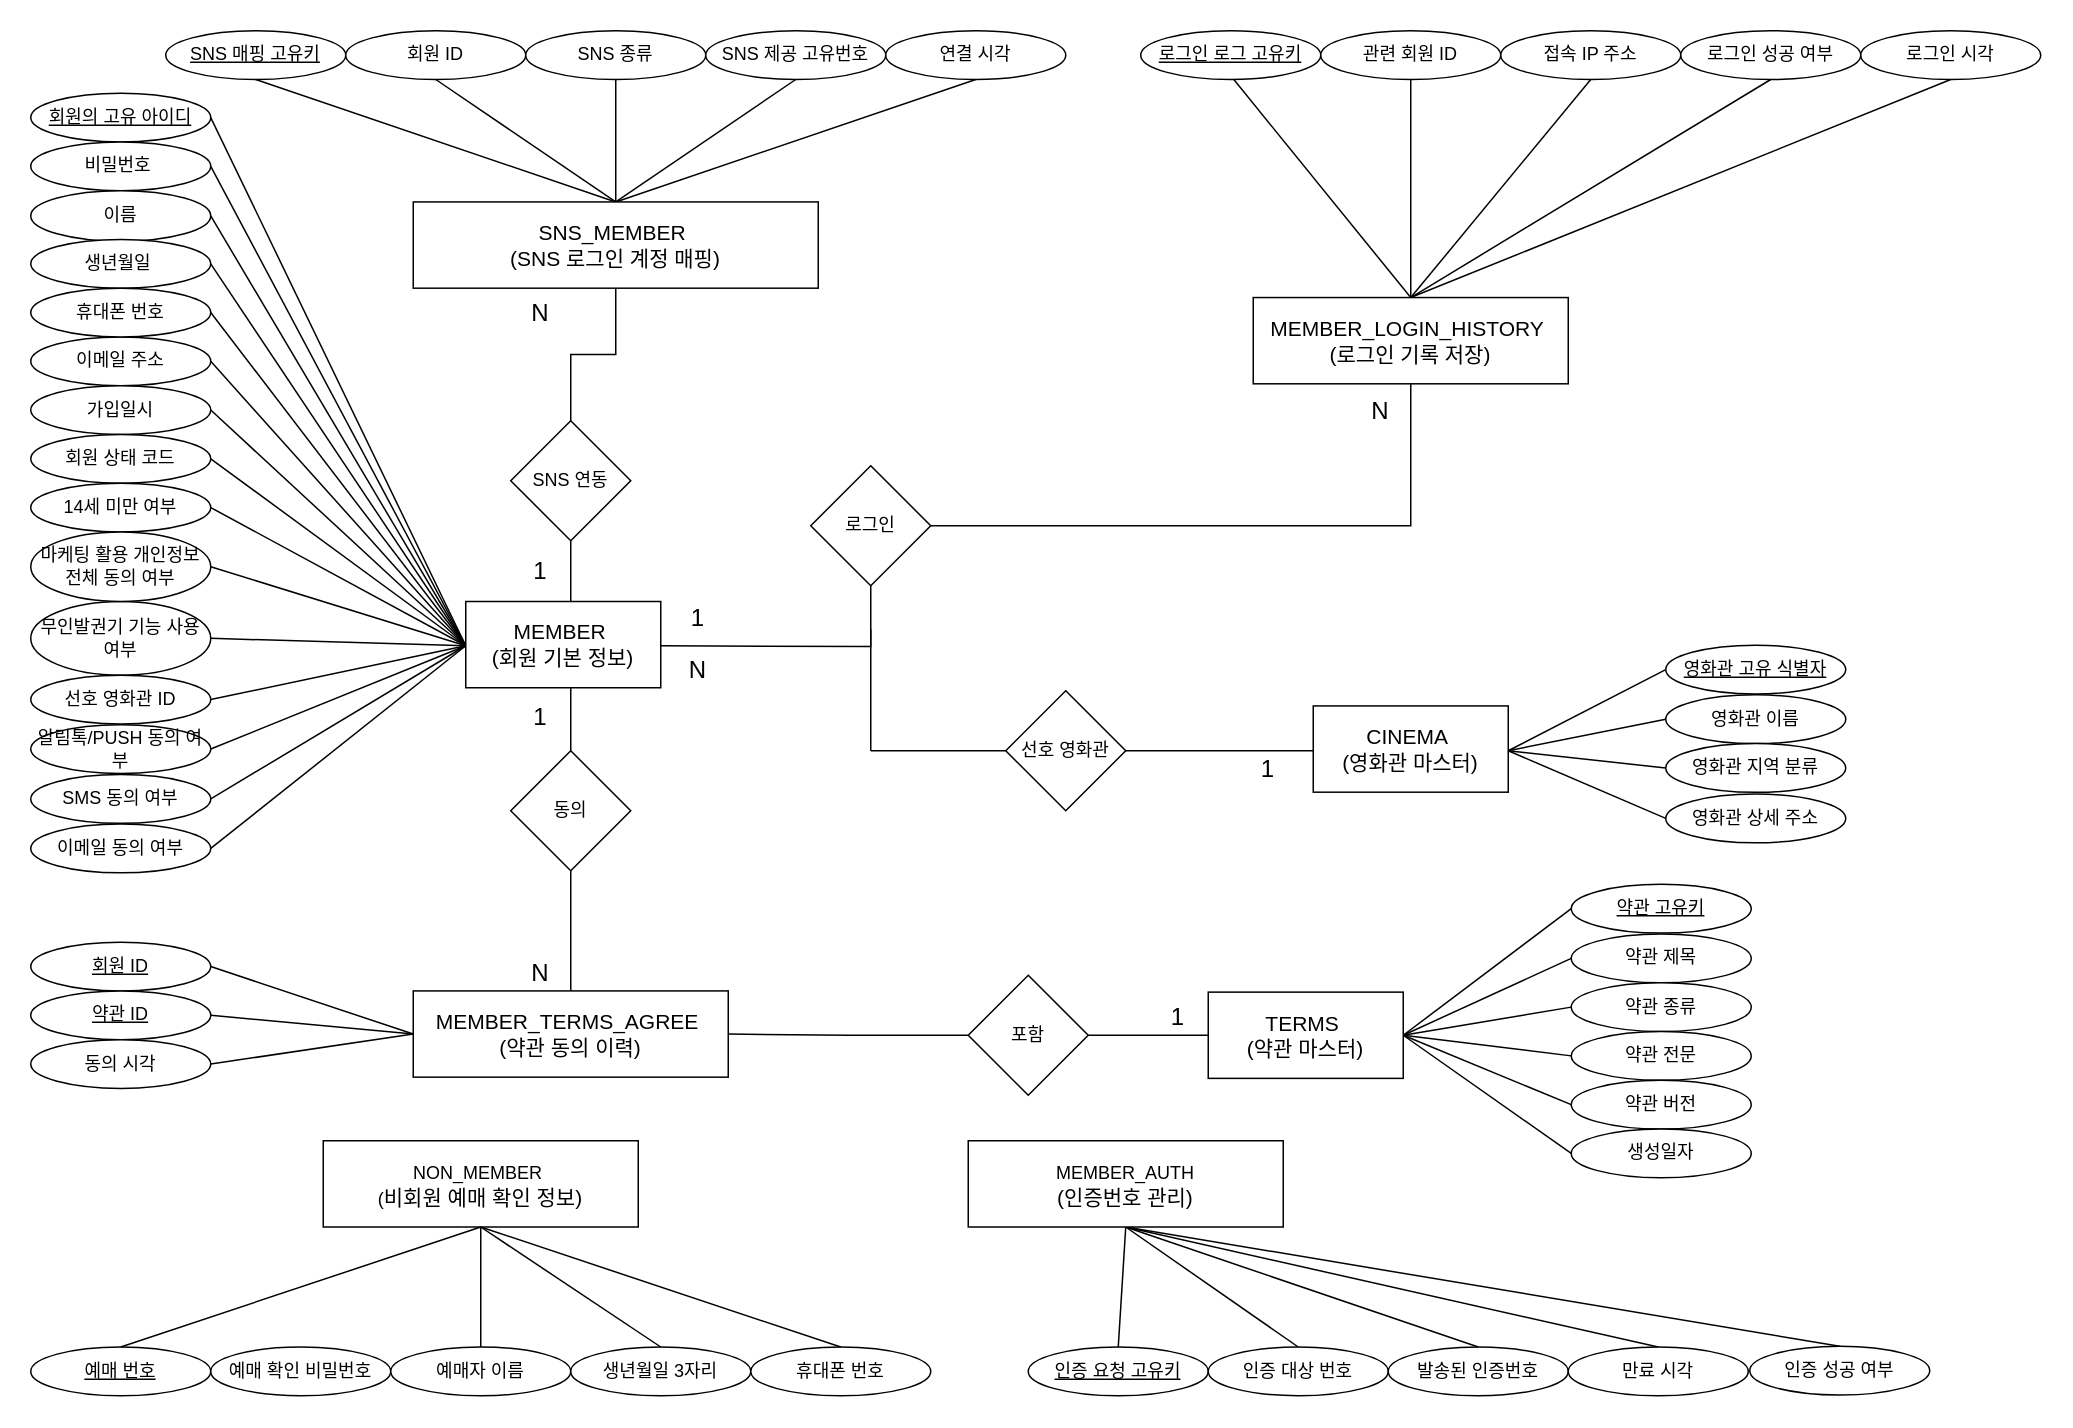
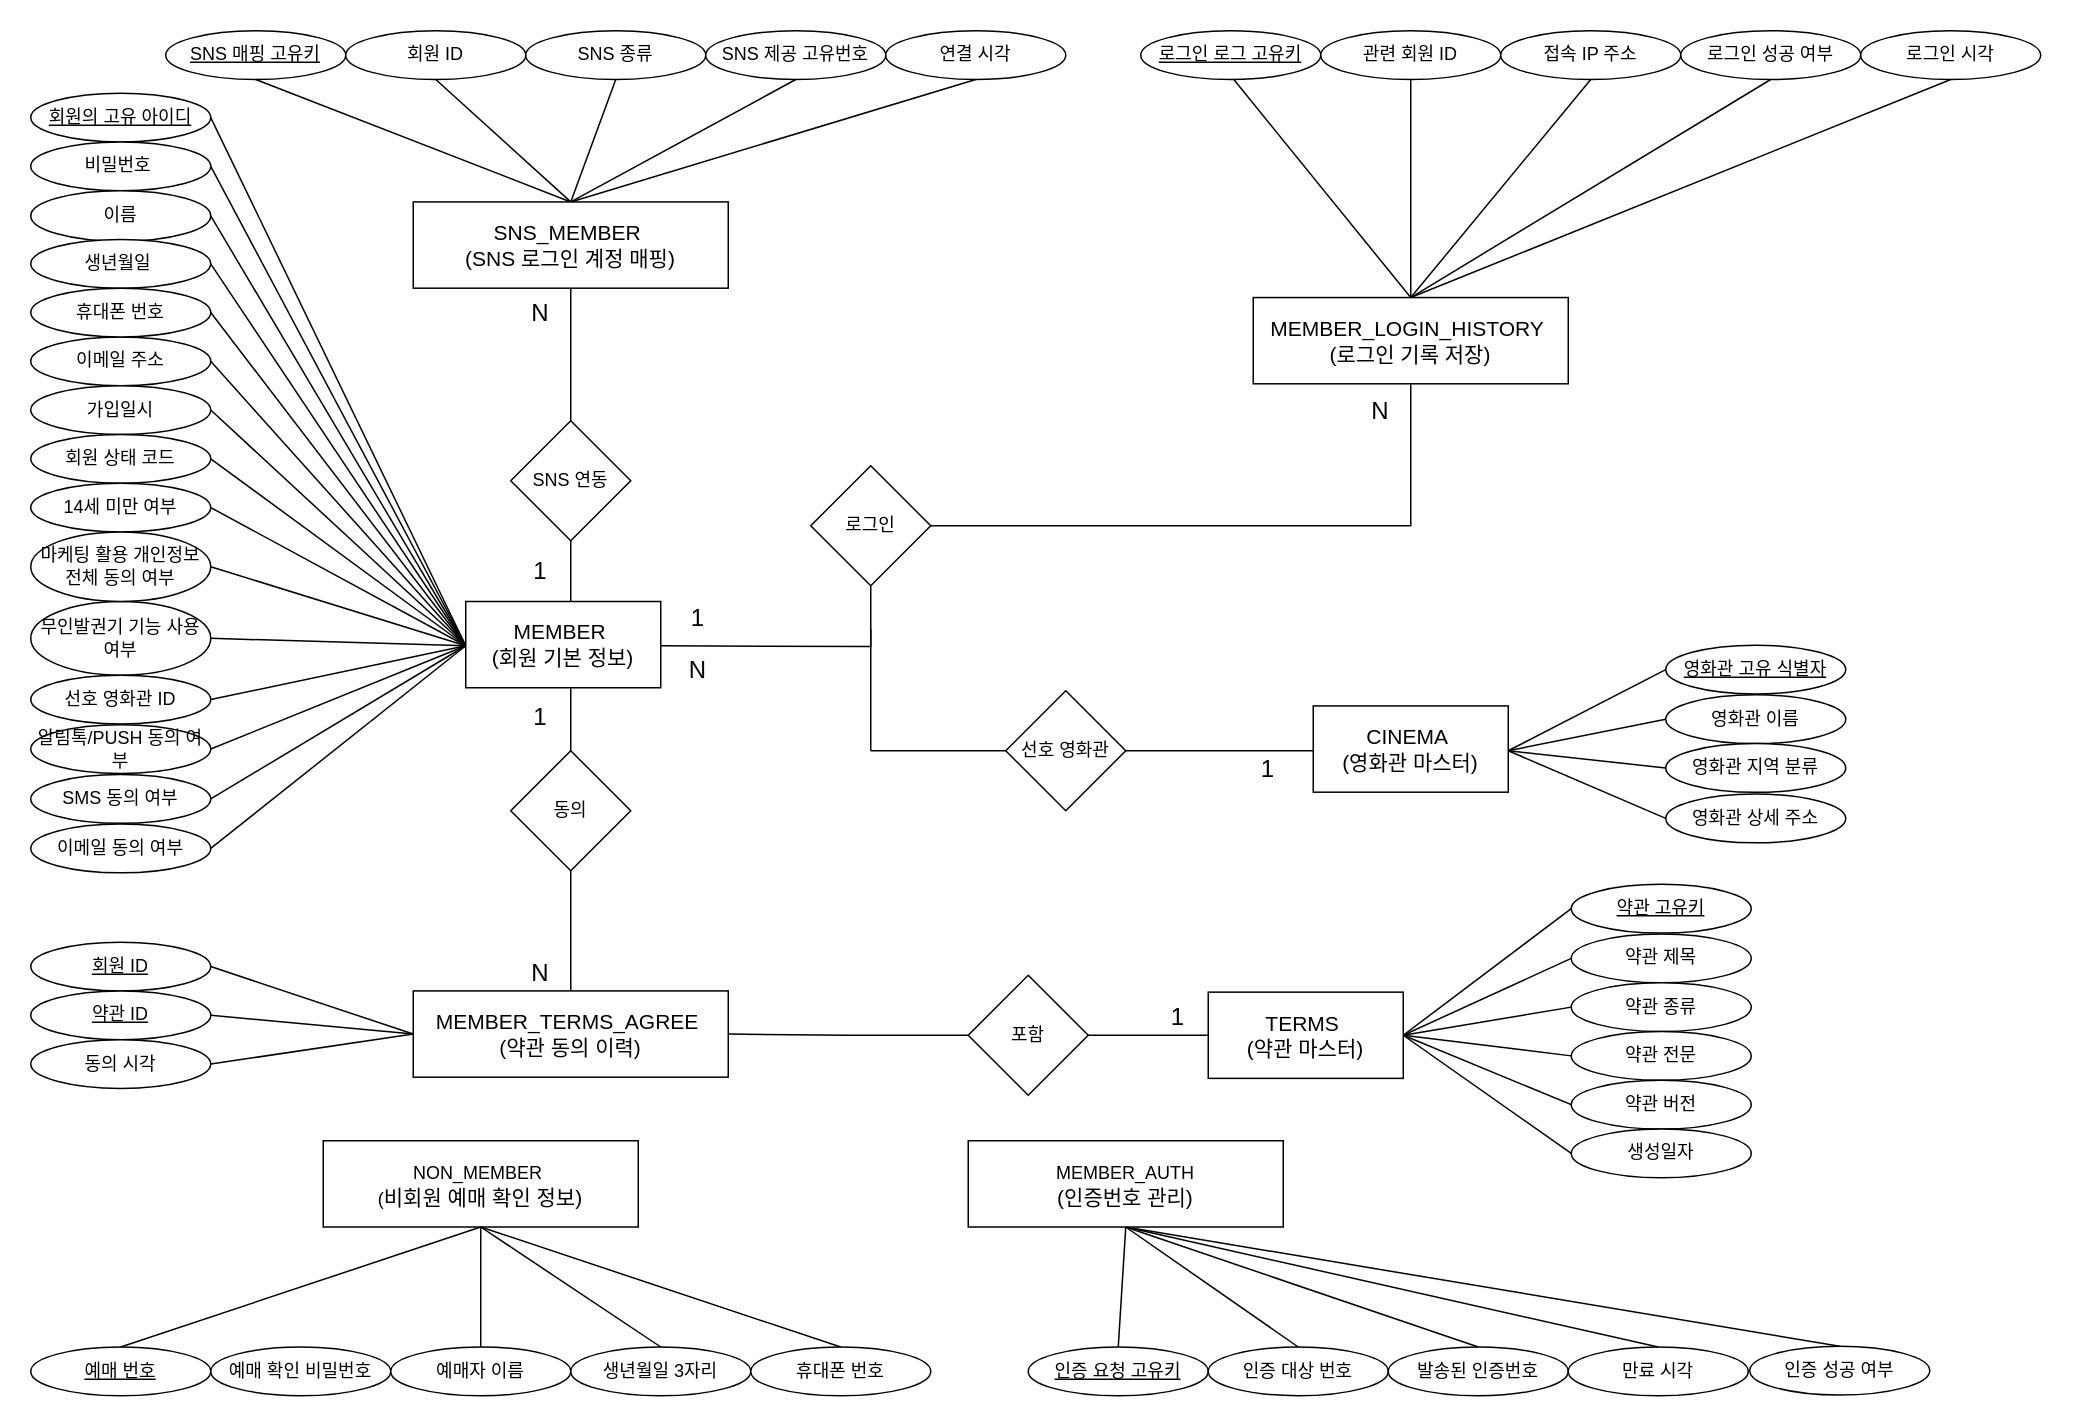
(616, 245) -> (571, 245)
